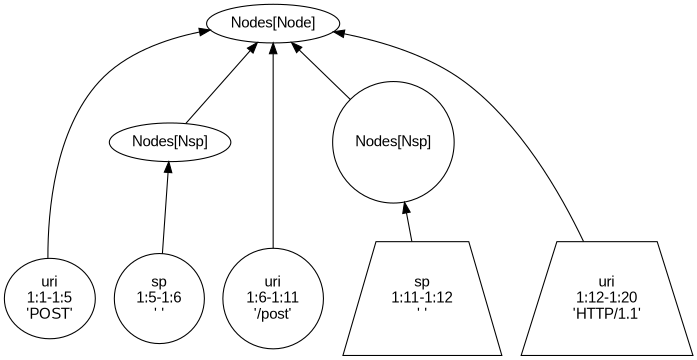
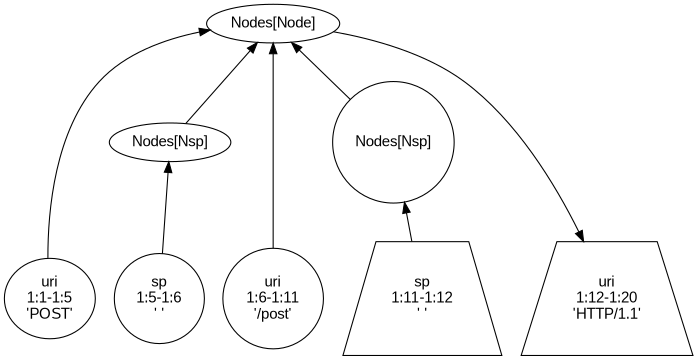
(491, 105) -> (483, 97)
